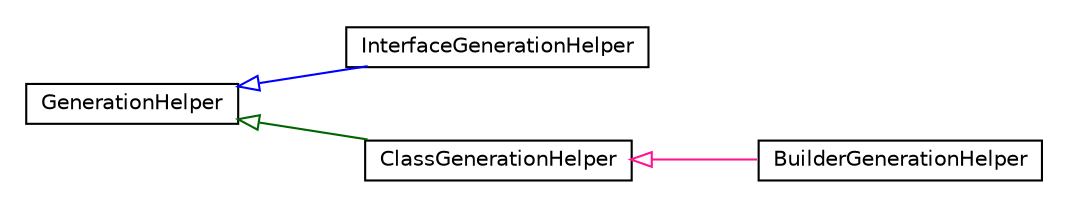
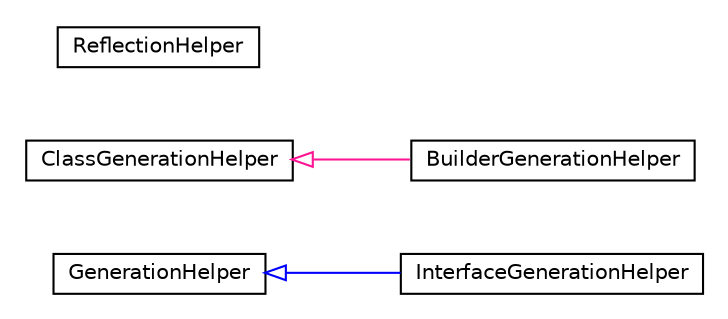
none -> (158, 46)
(314, 131) -> none
